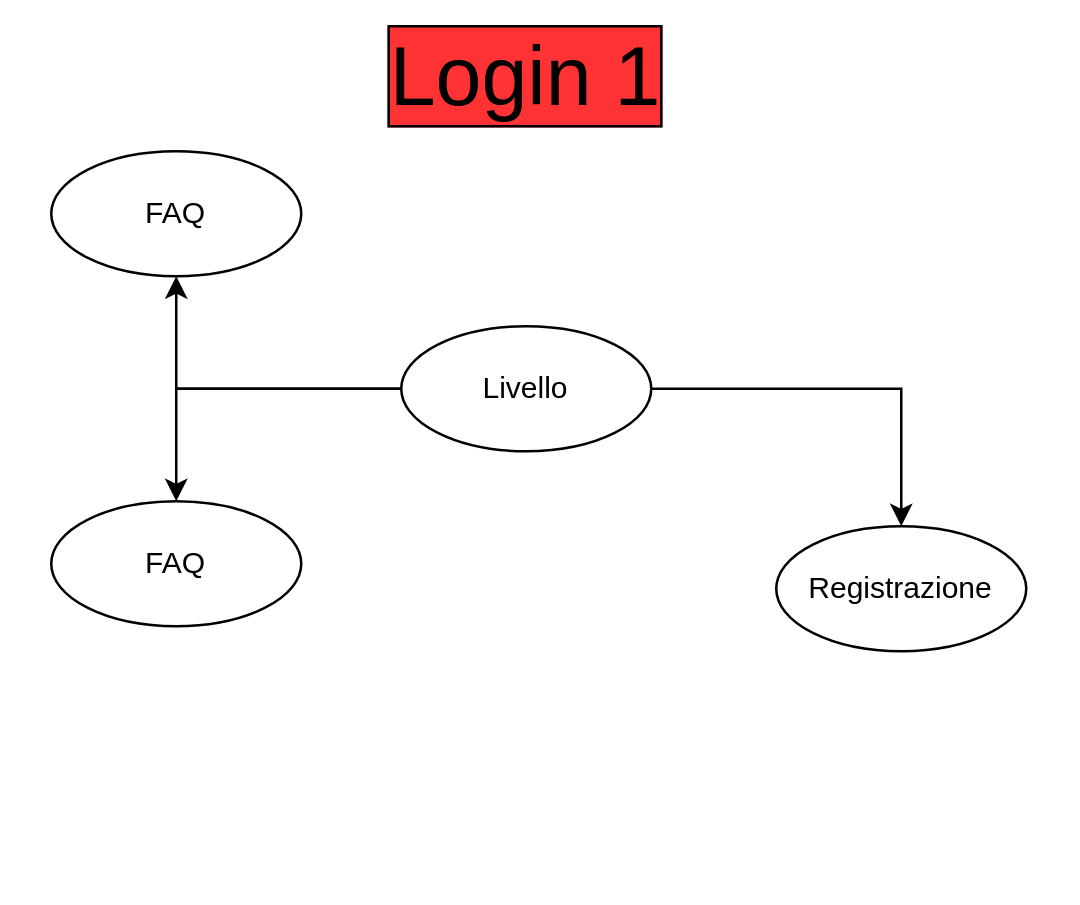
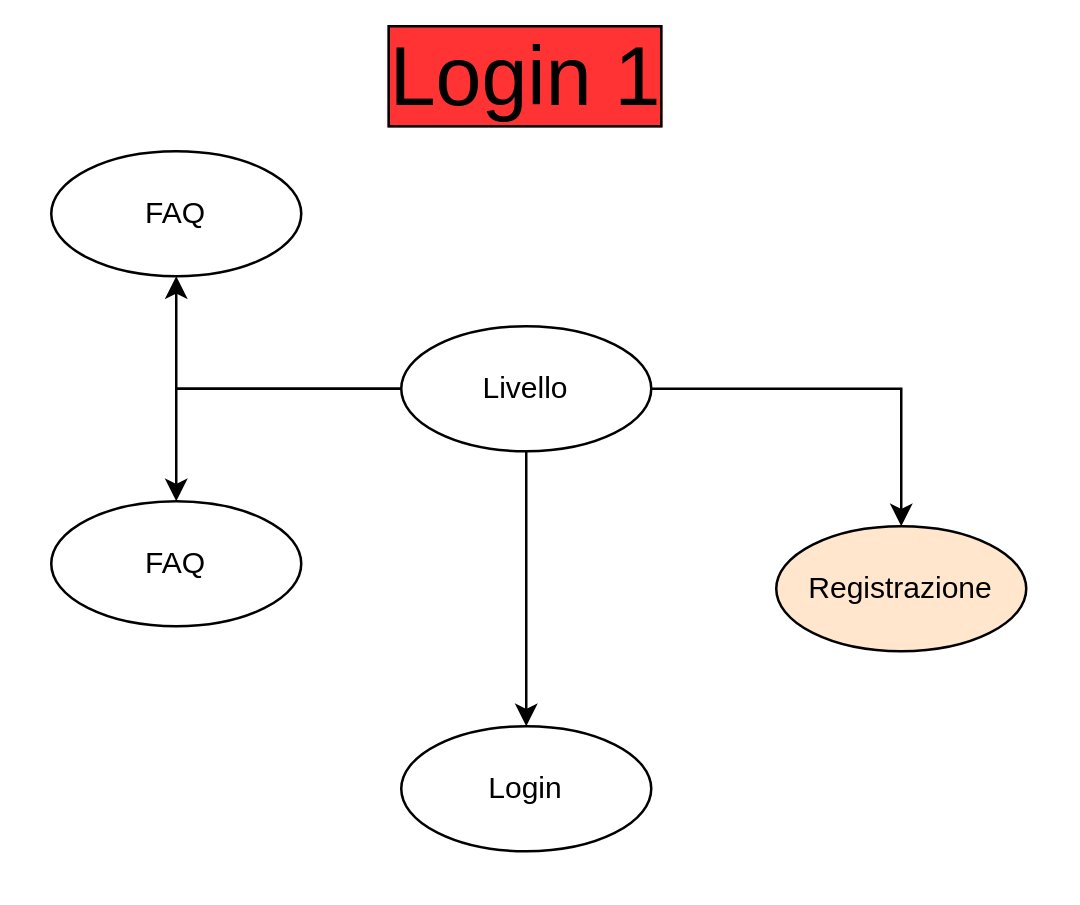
none -> (526, 580)
(901, 589) -> (901, 589)
none -> (526, 789)
